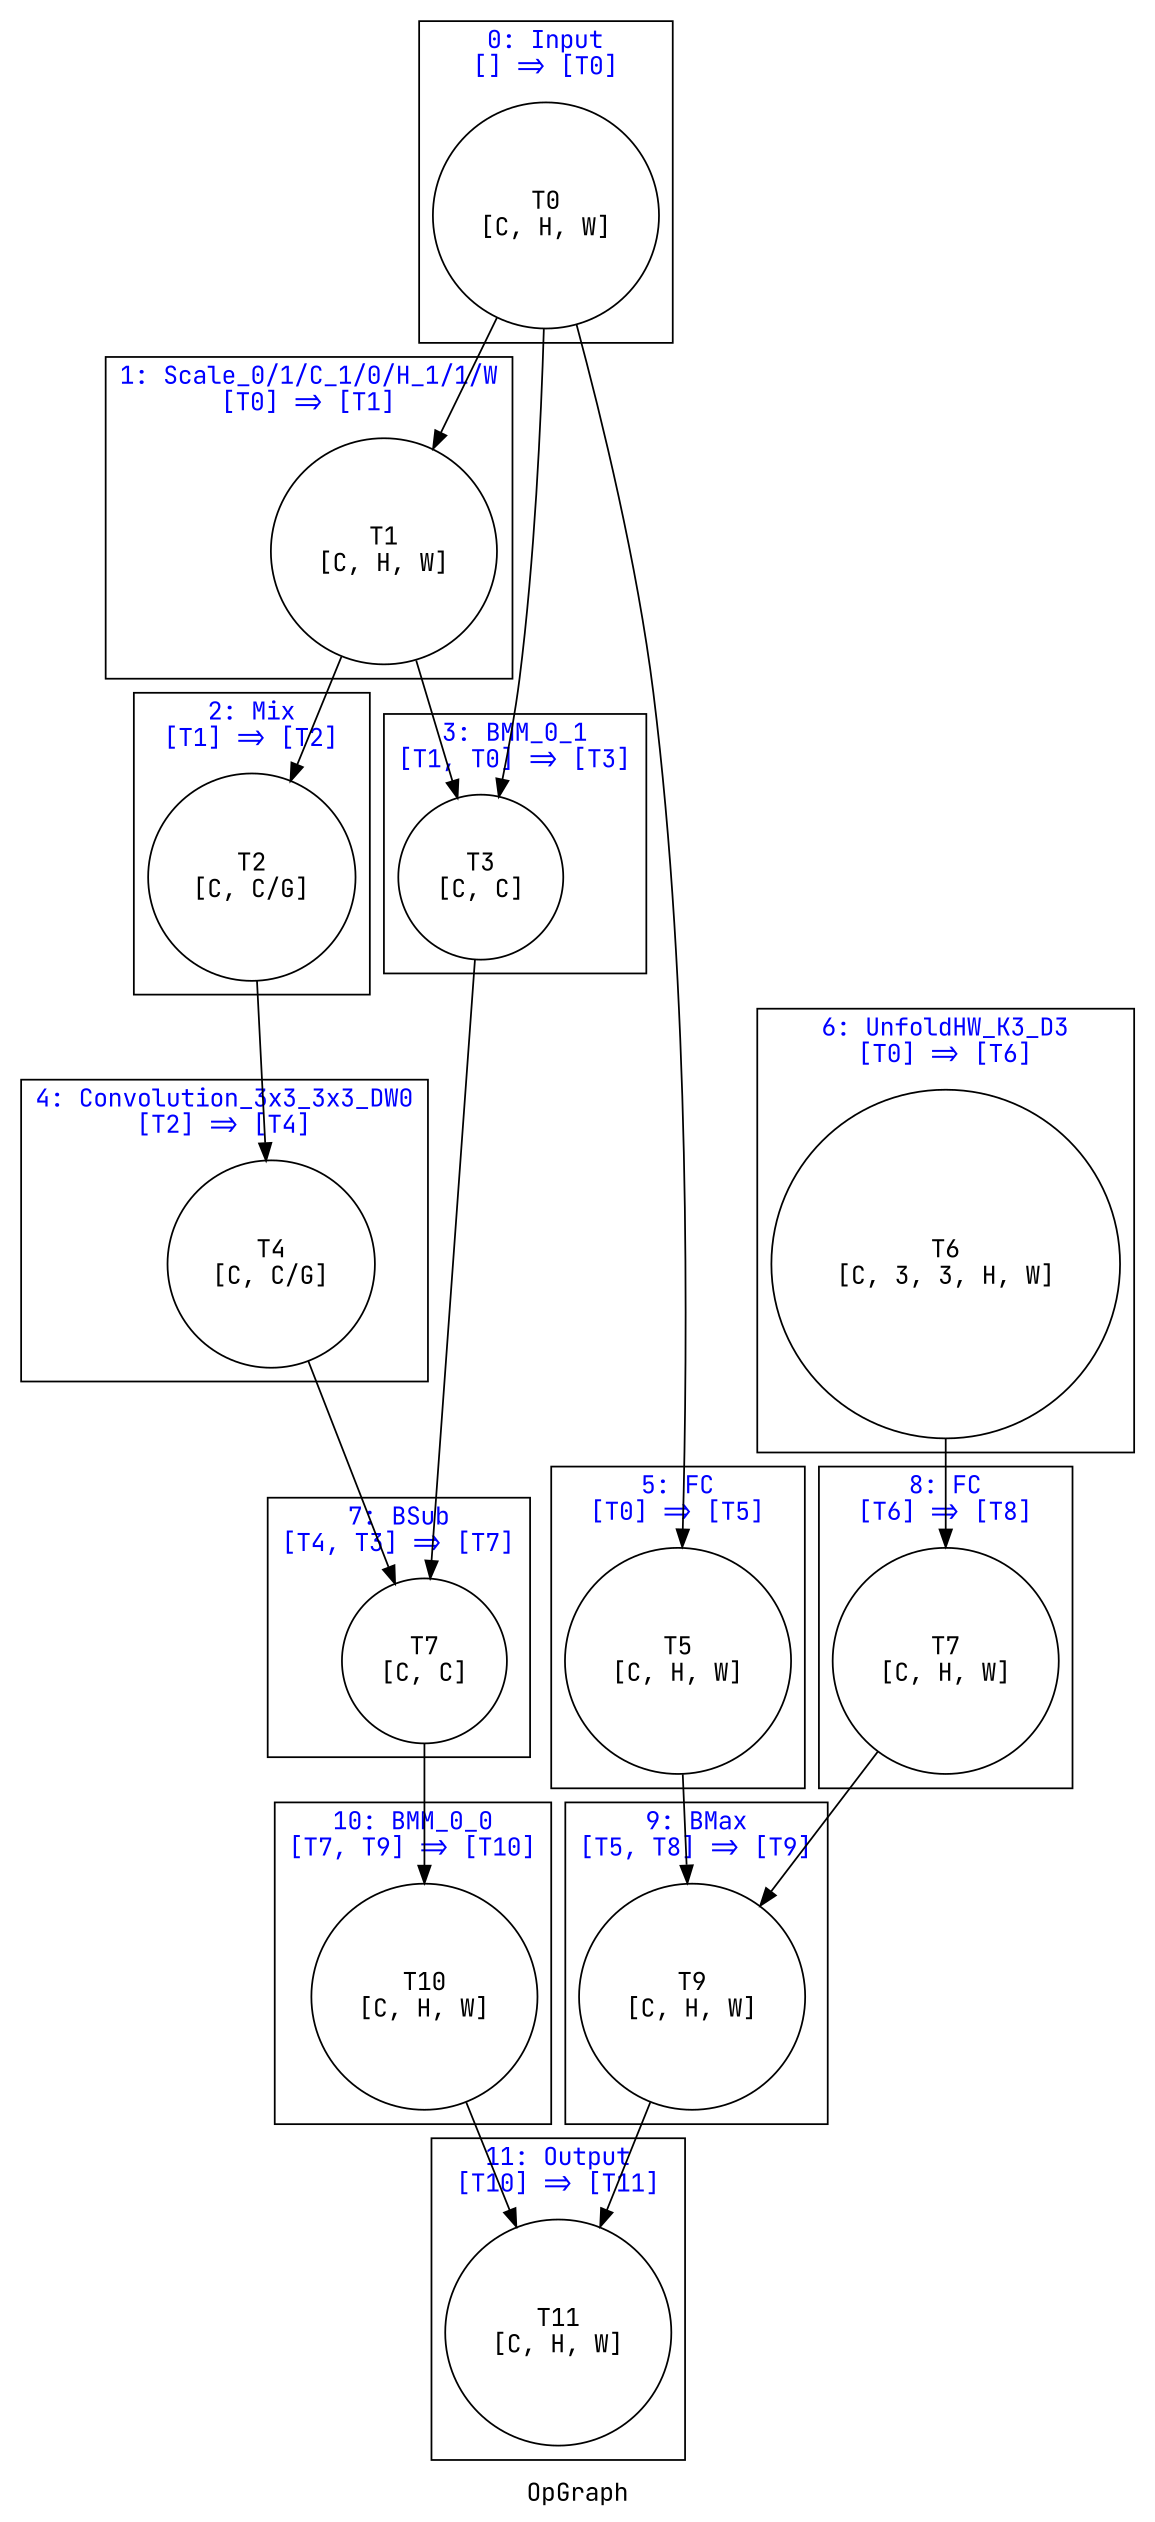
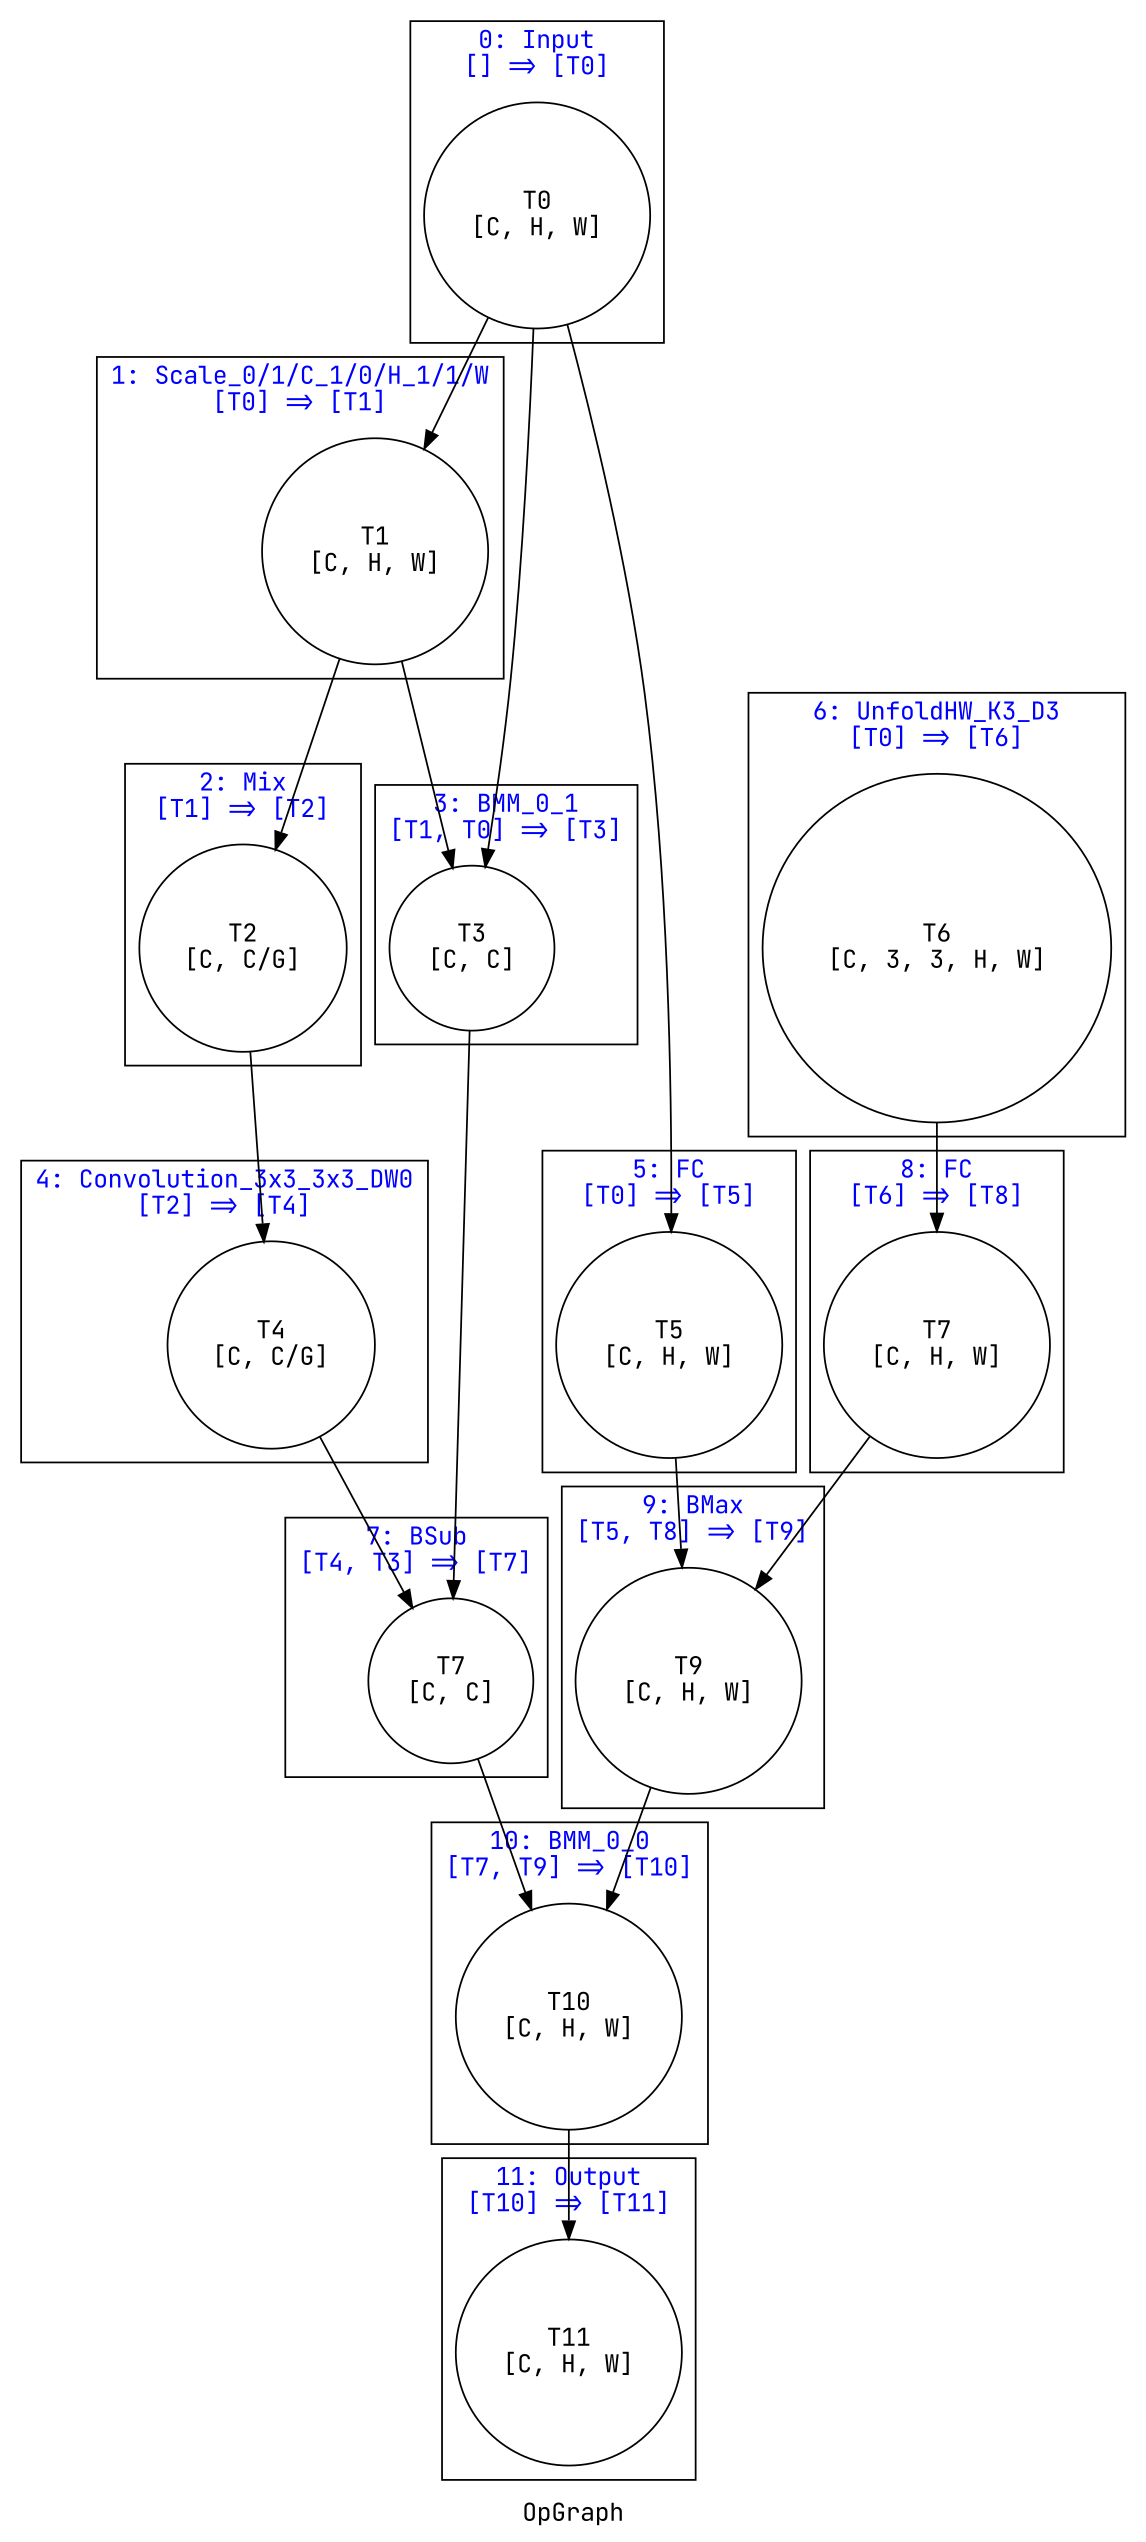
(629, 2156) -> (632, 1840)
